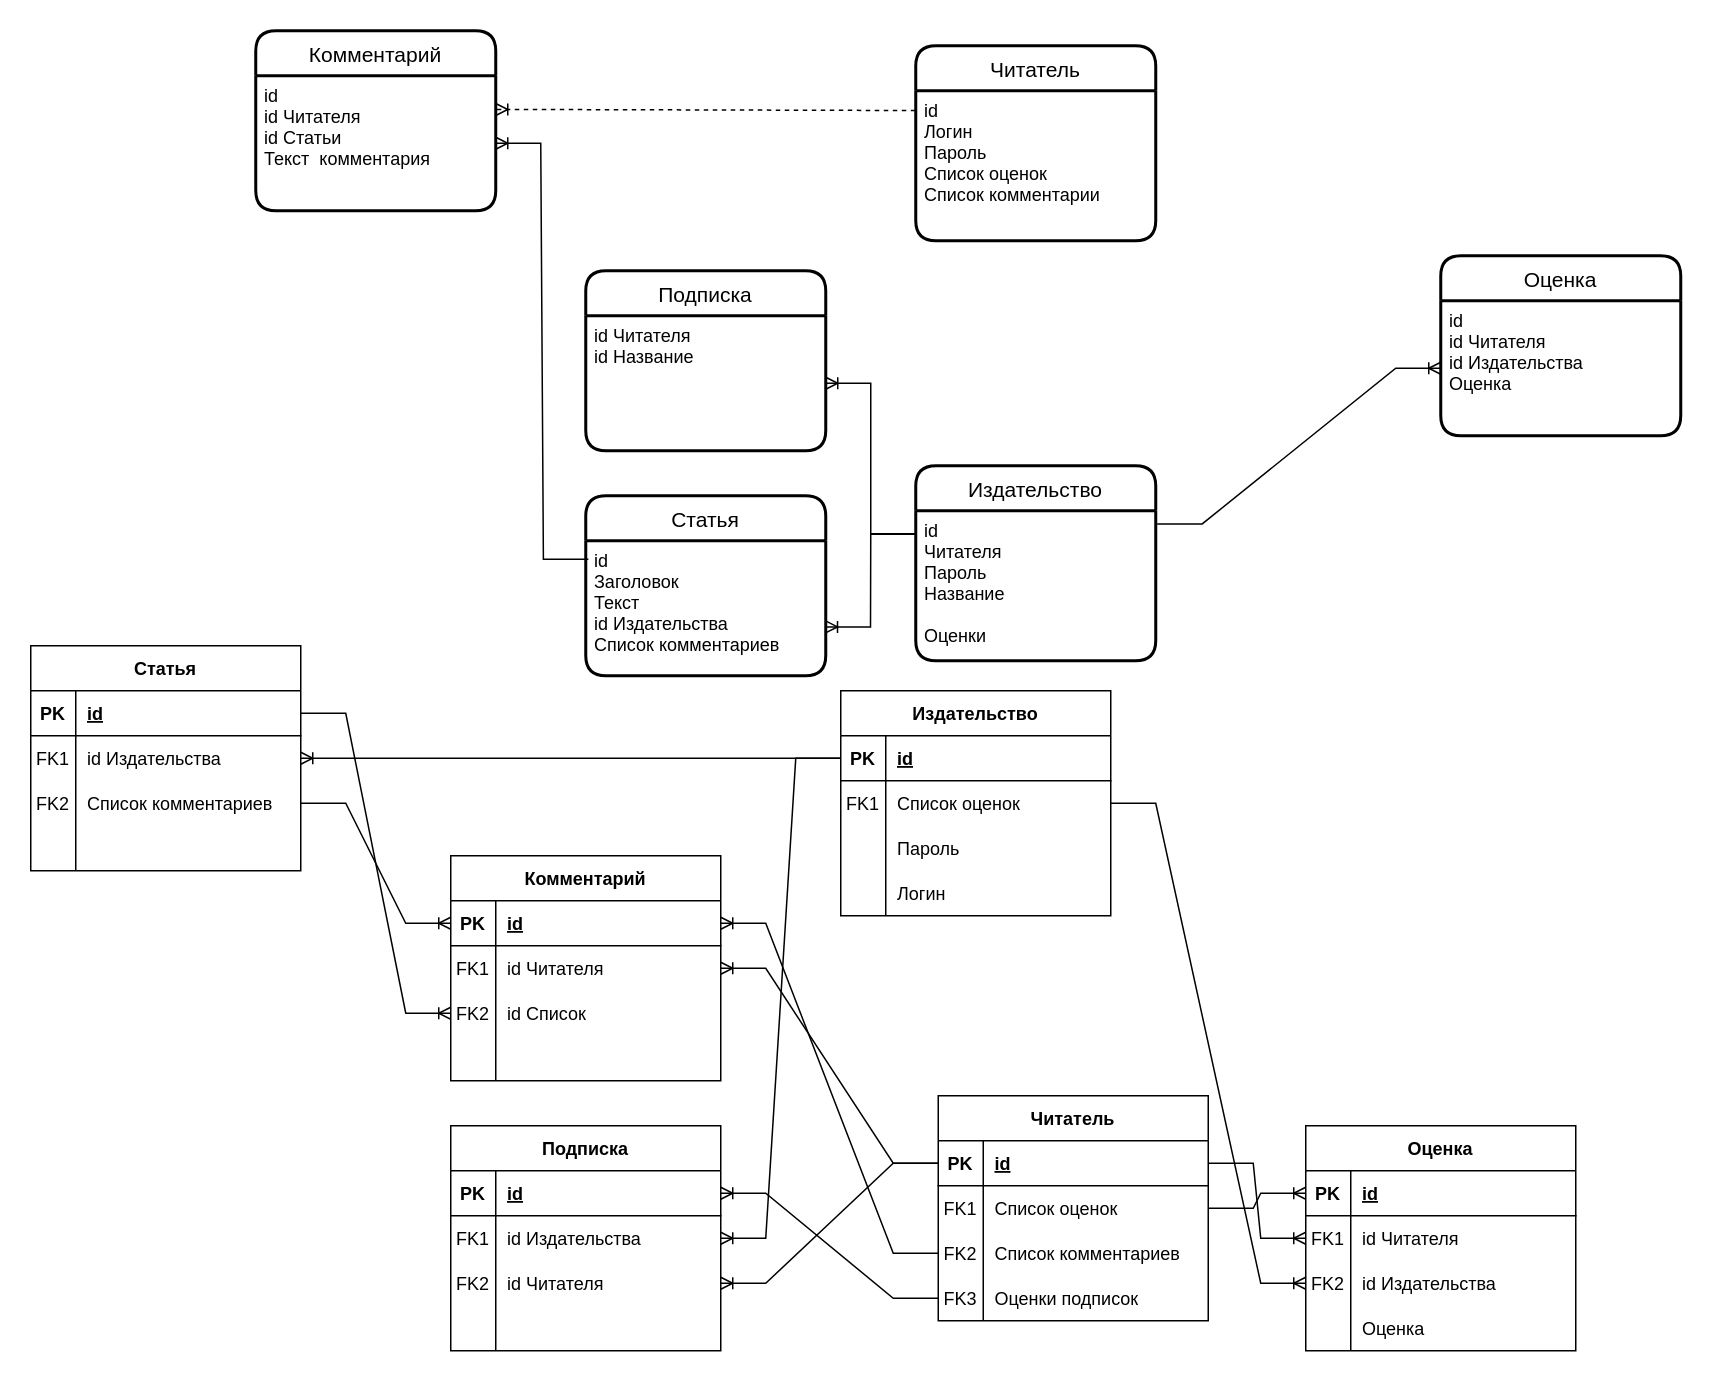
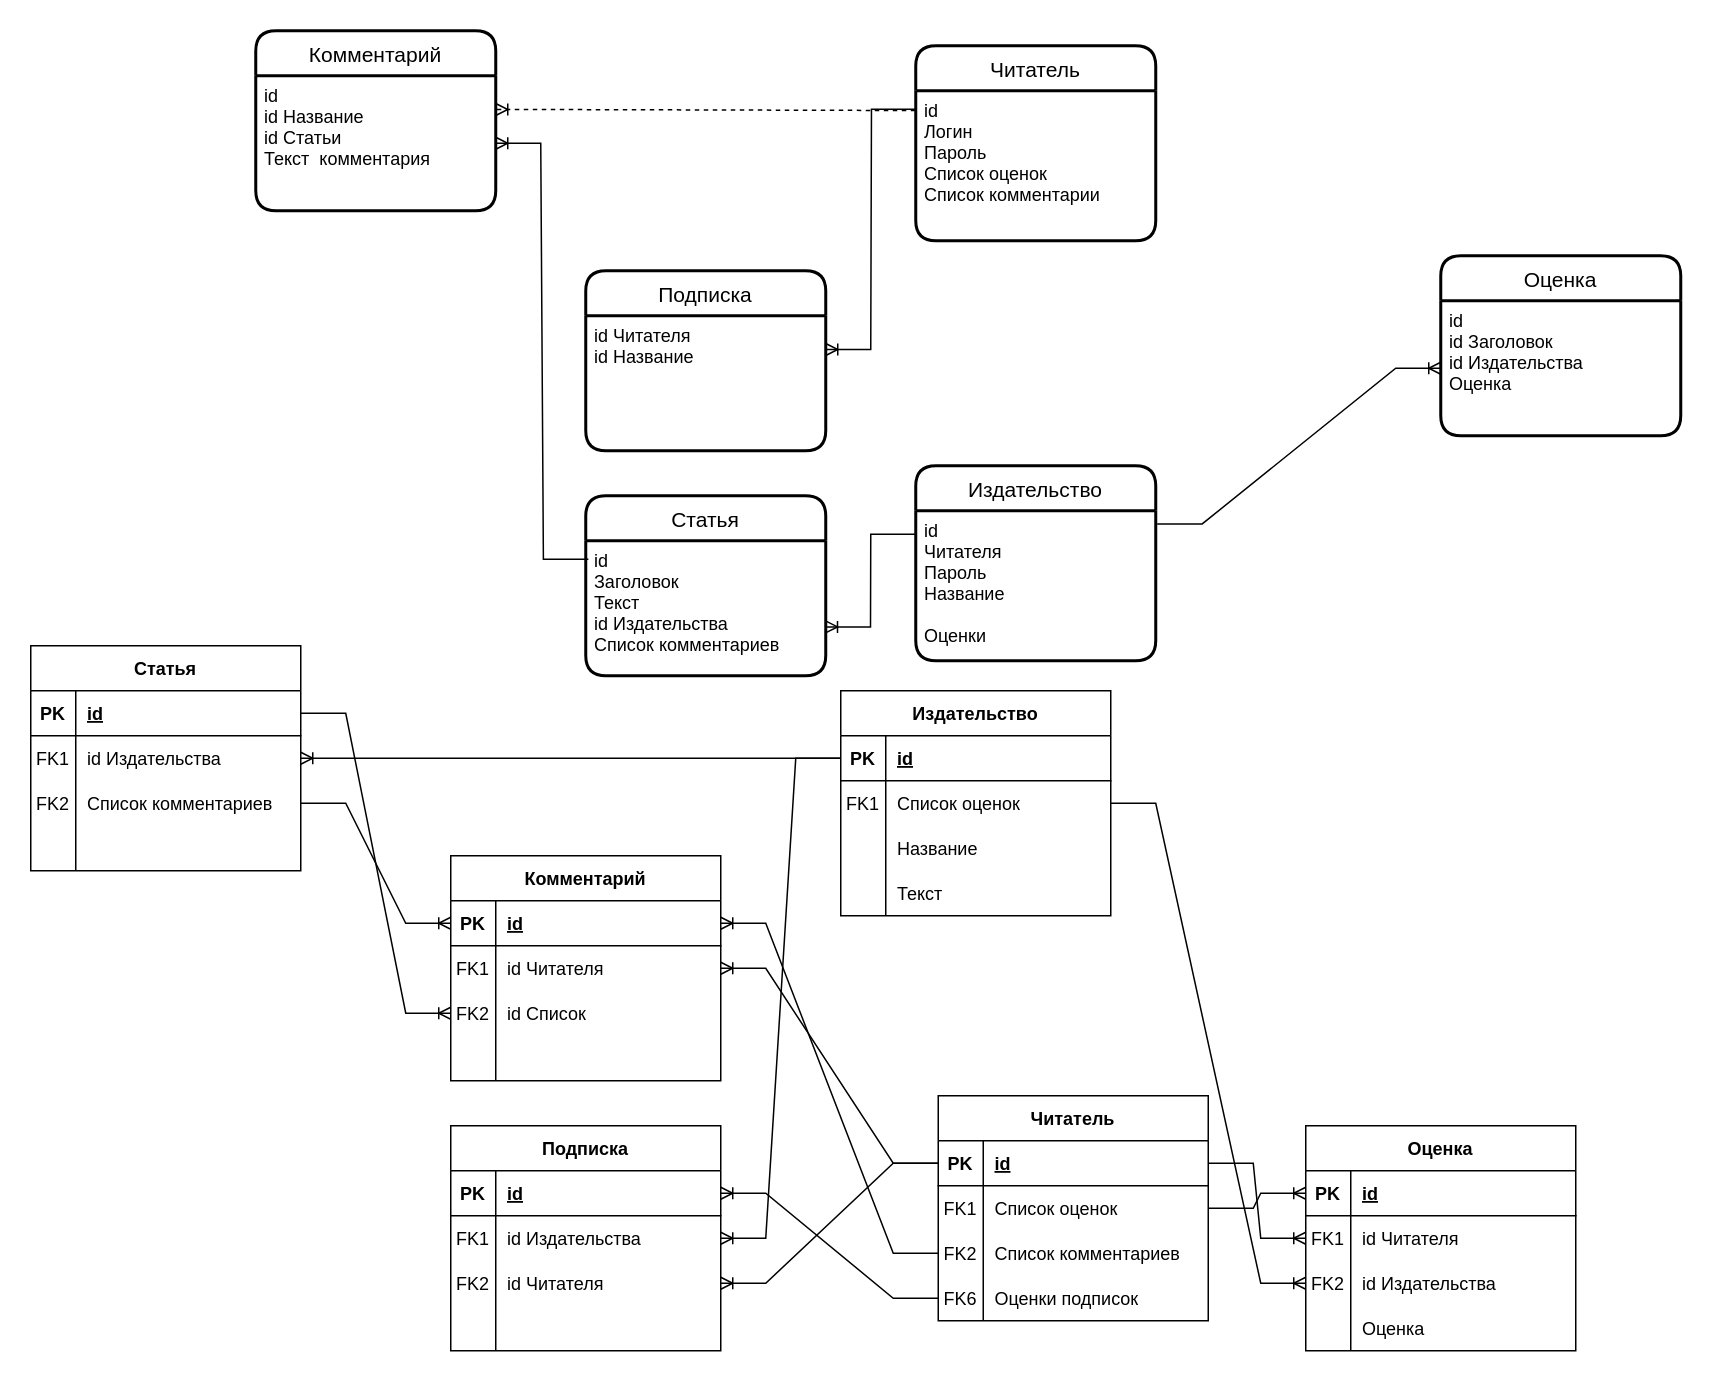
(272, 96) -> (272, 96)
none -> (871, 252)
(1457, 321) -> (1457, 321)
(871, 435) -> none
(927, 849) -> (937, 849)
(922, 894) -> (922, 894)
(960, 1299) -> (960, 1299)
